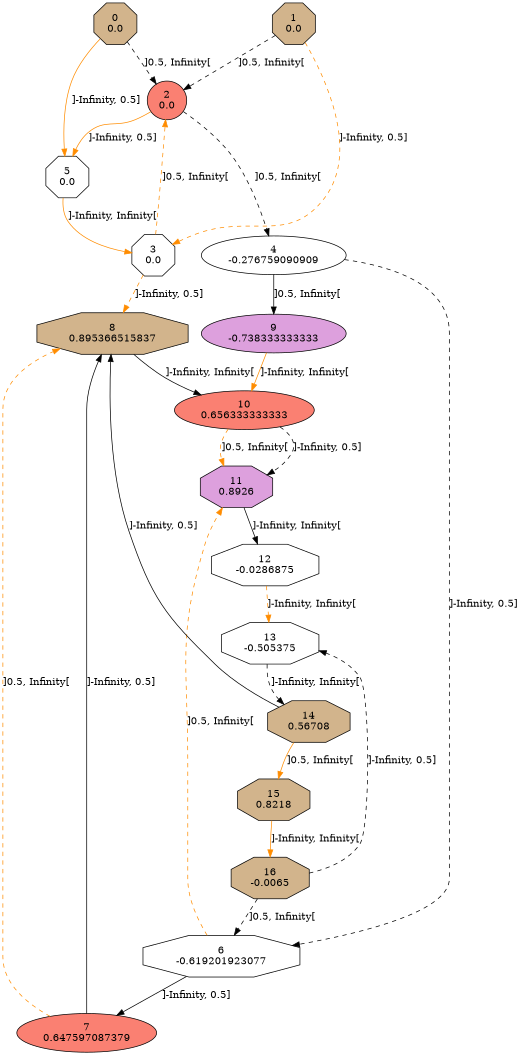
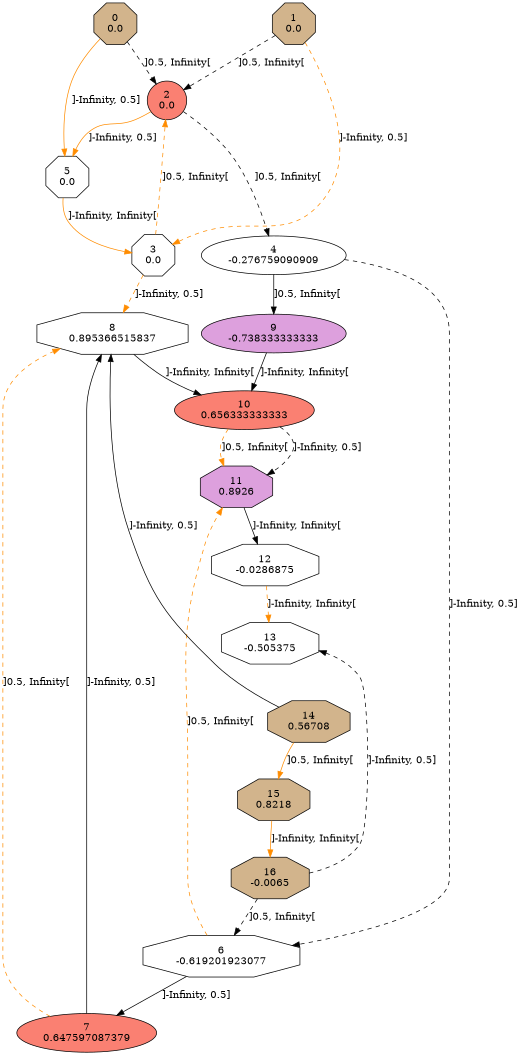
(113, 334) -> (113, 334)
(260, 368) -> (260, 368)
(269, 683) -> none
